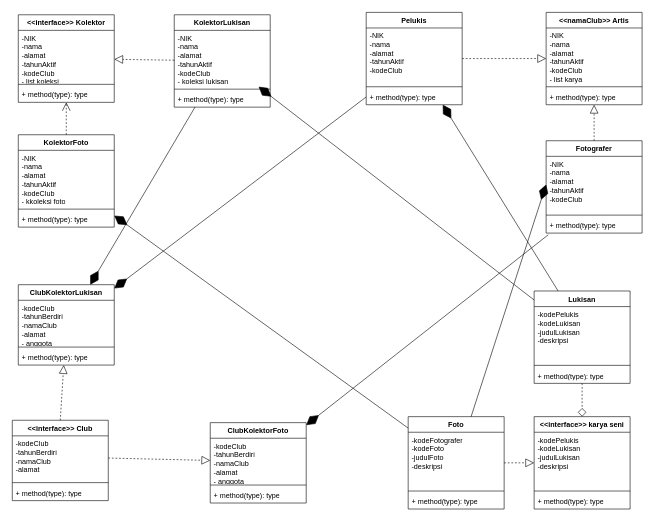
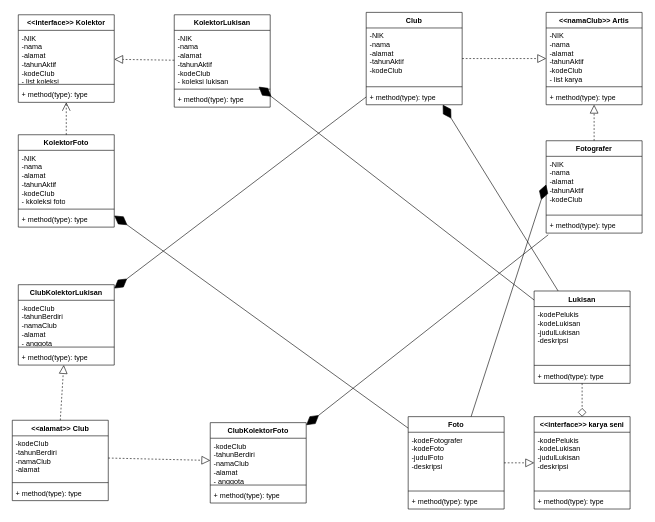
(414, 21) -> (414, 21)
(146, 190) -> none
(60, 429) -> (60, 429)
